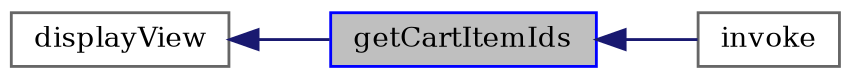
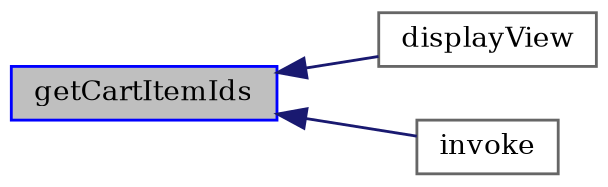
(294, 40) -> (342, 62)
